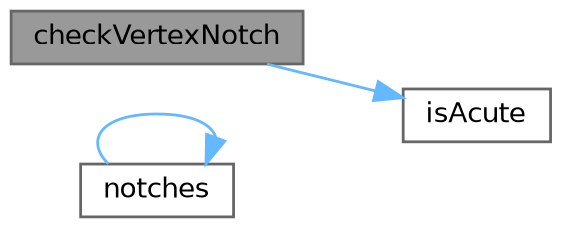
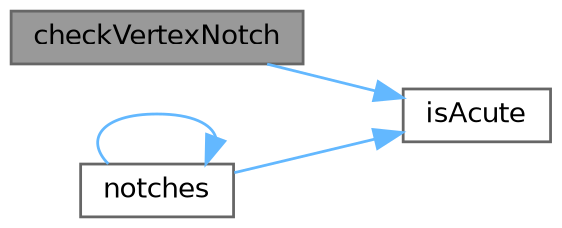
none -> (305, 156)
